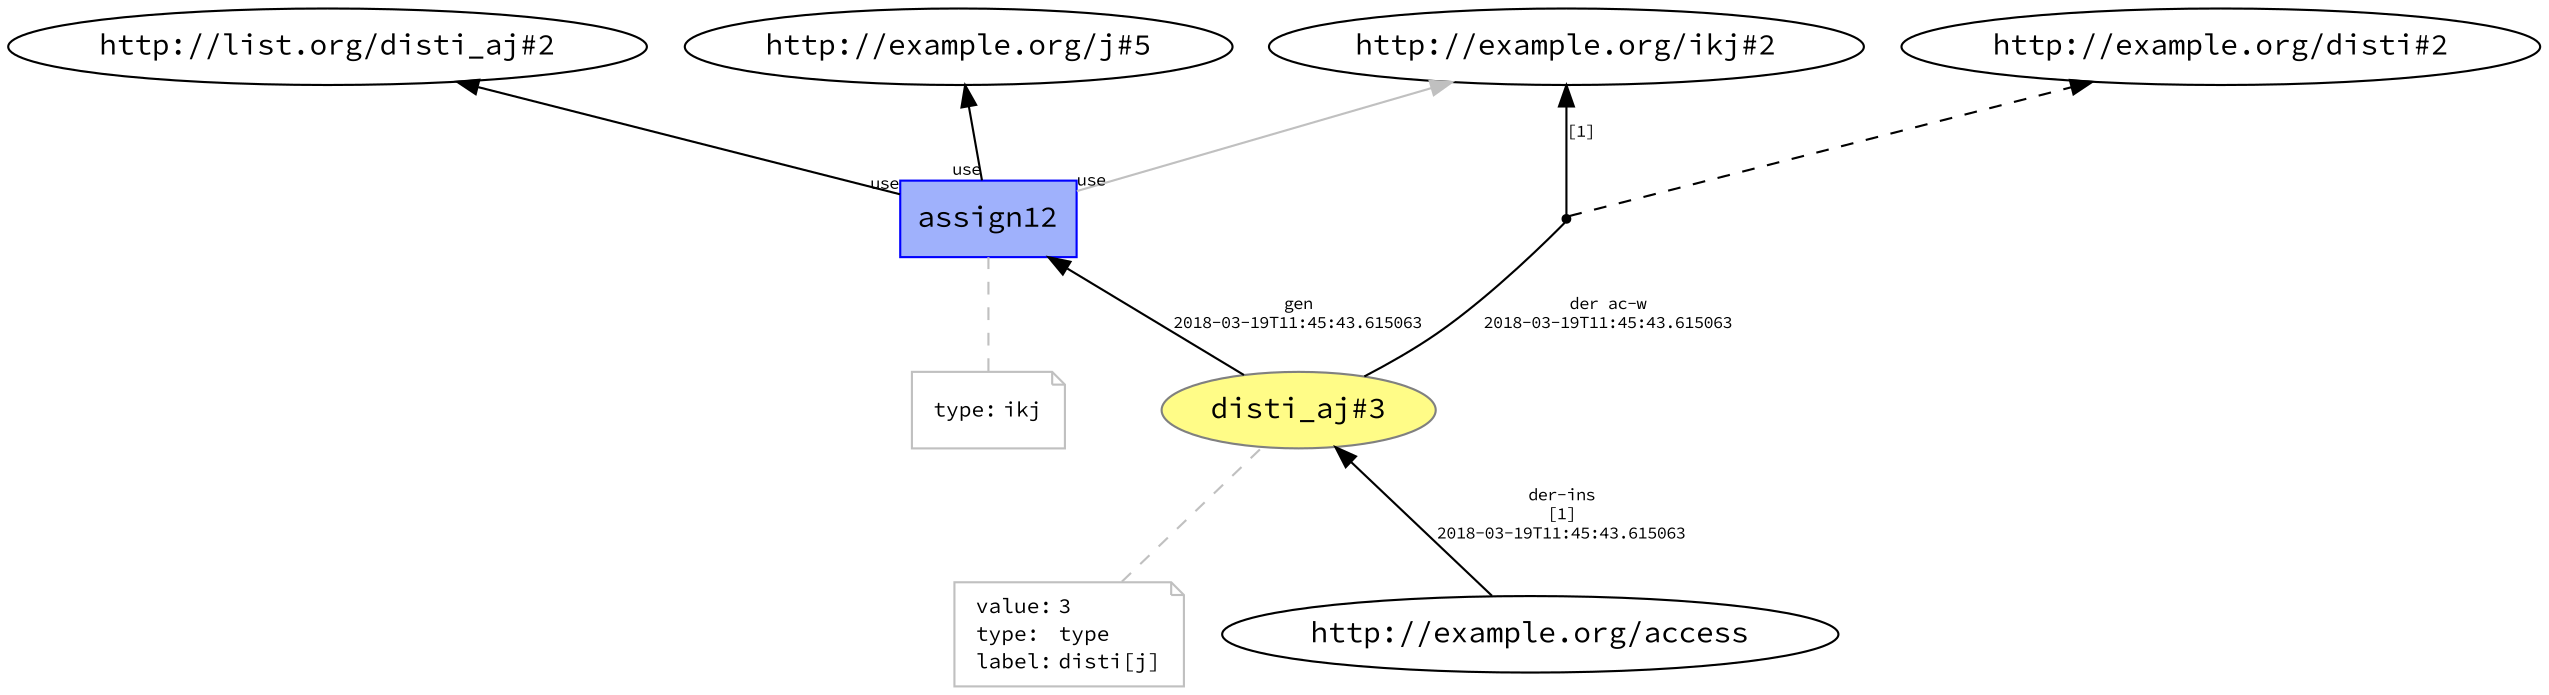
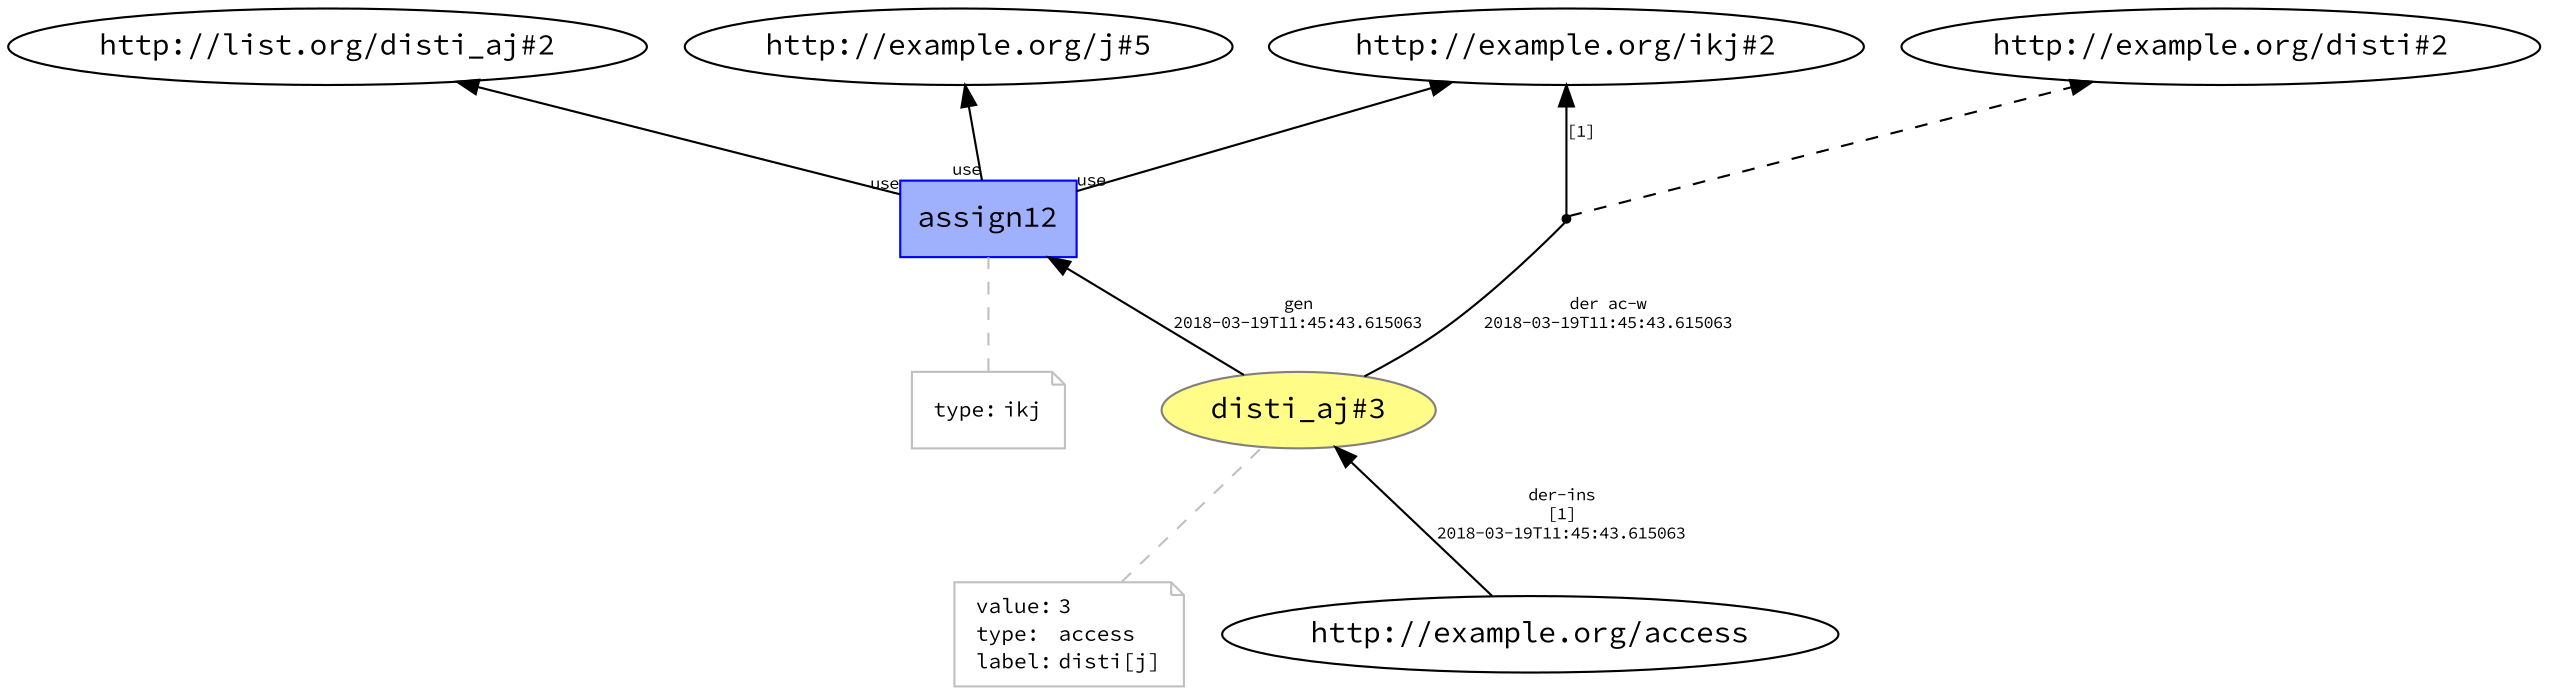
(1254, 140) -> (1254, 140)
(1085, 634) -> (1098, 634)
